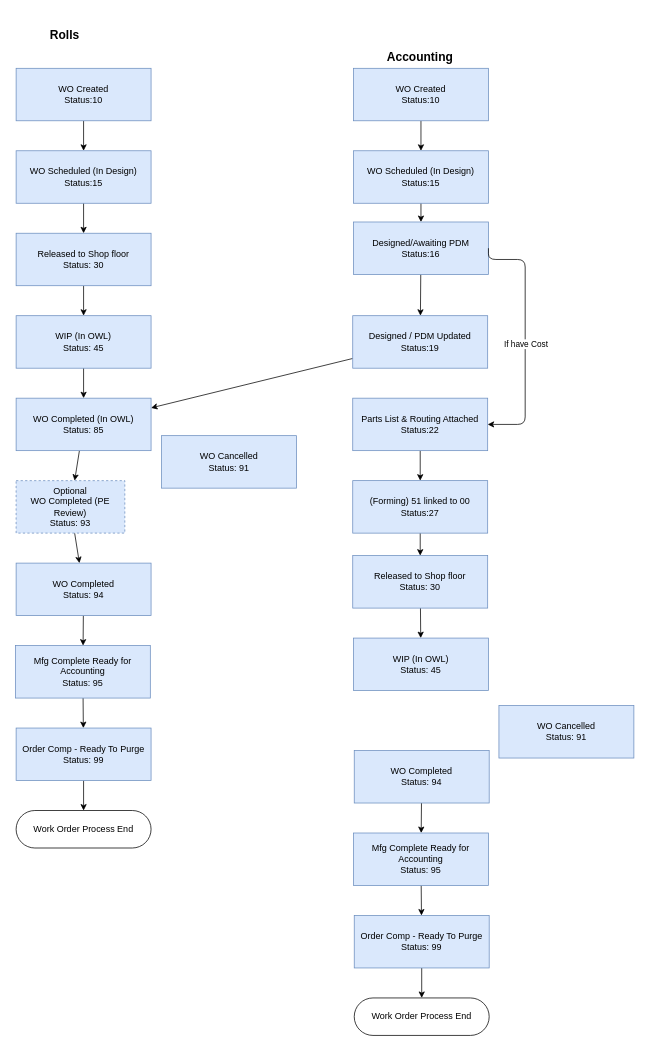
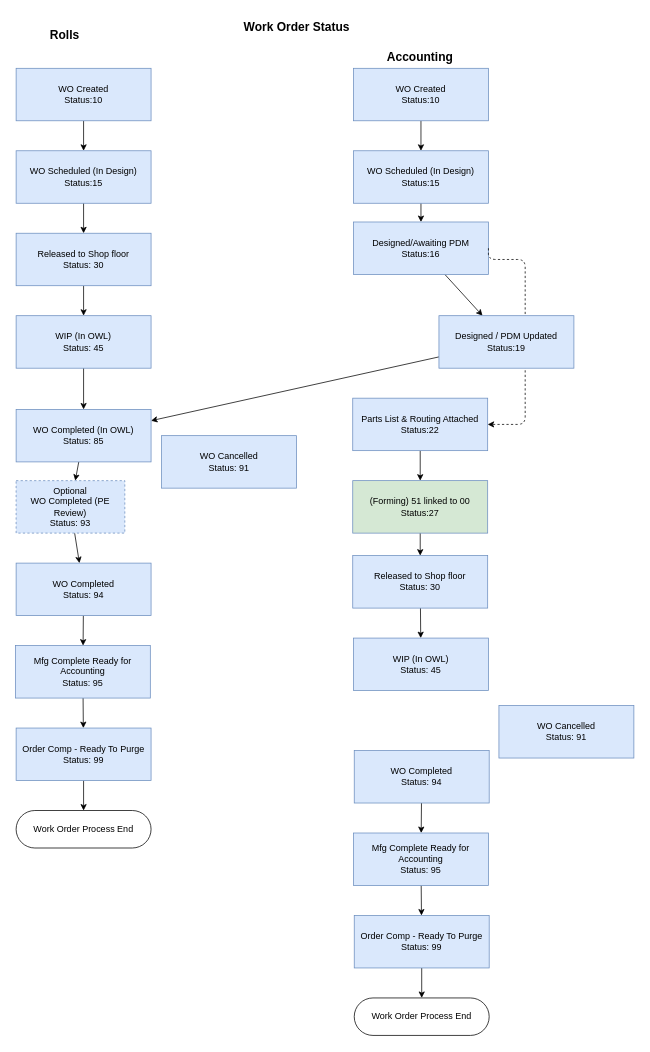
none -> (297, 27)
(525, 337) -> (525, 337)
(420, 342) -> (507, 342)
(84, 424) -> (84, 435)
(420, 507) -> (420, 507)
